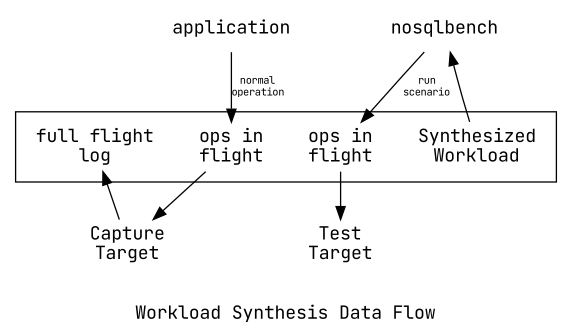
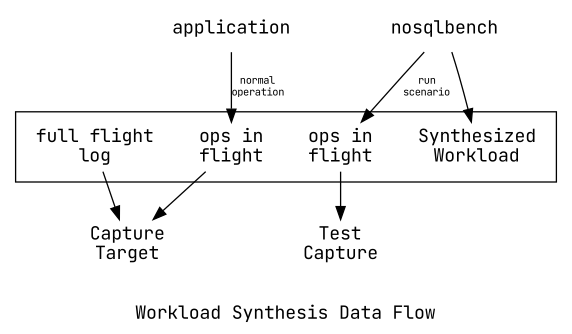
(461, 94) -> (460, 81)
(113, 202) -> (109, 190)
(341, 244) -> (341, 244)
